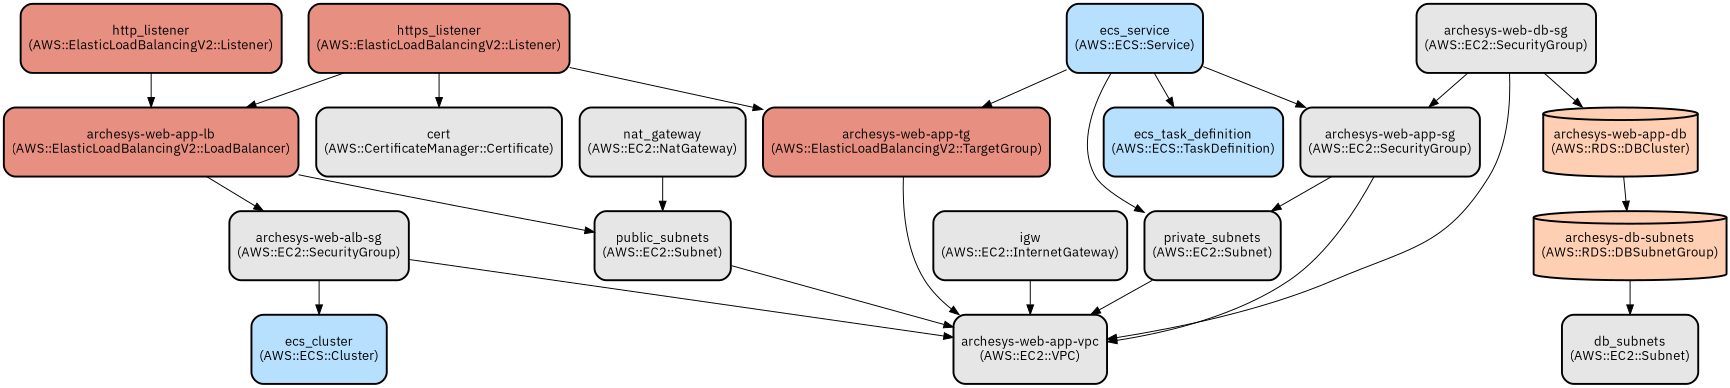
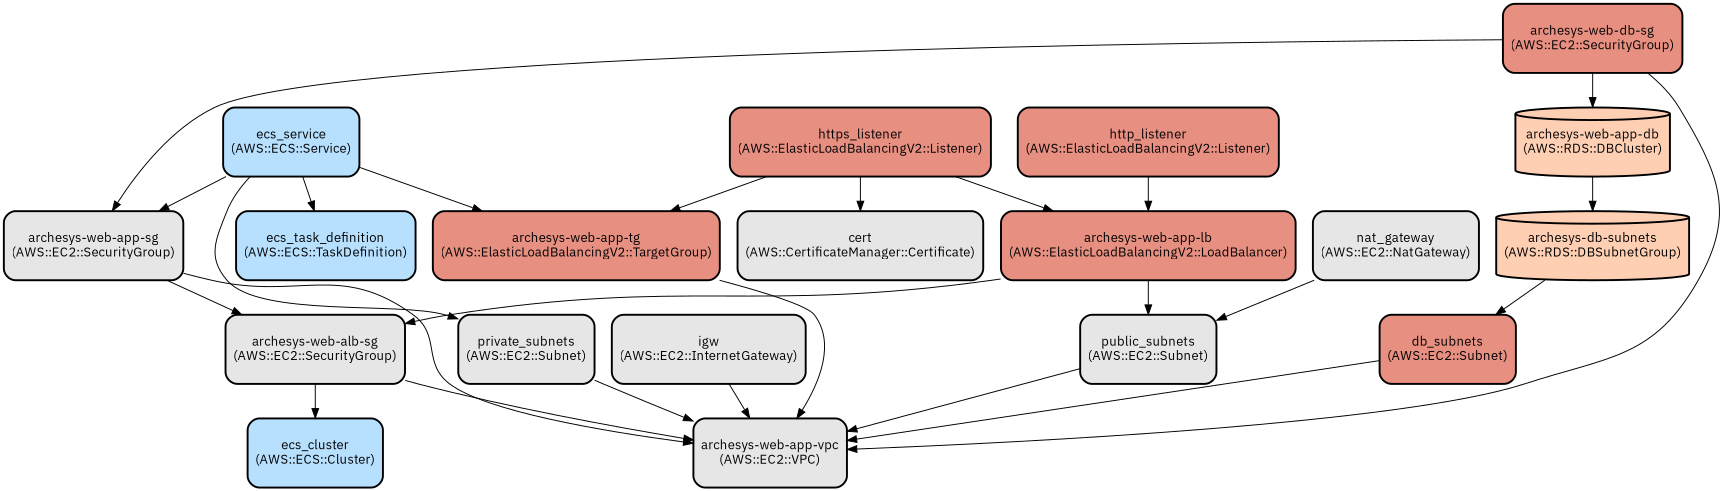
(1506, 38) -> (1593, 38)
(1306, 191) -> (200, 295)
(1630, 349) -> (1448, 349)
none -> (1118, 400)
